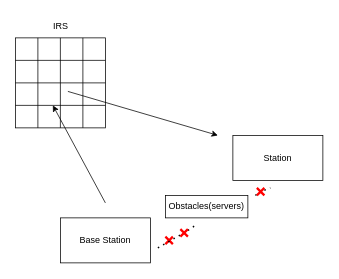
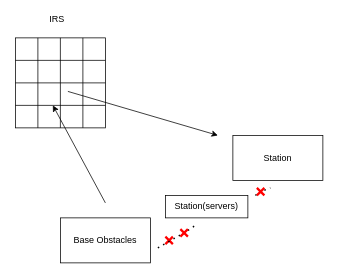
(60, 27) -> (57, 19)
(207, 207) -> (207, 207)
(105, 240) -> (105, 240)
